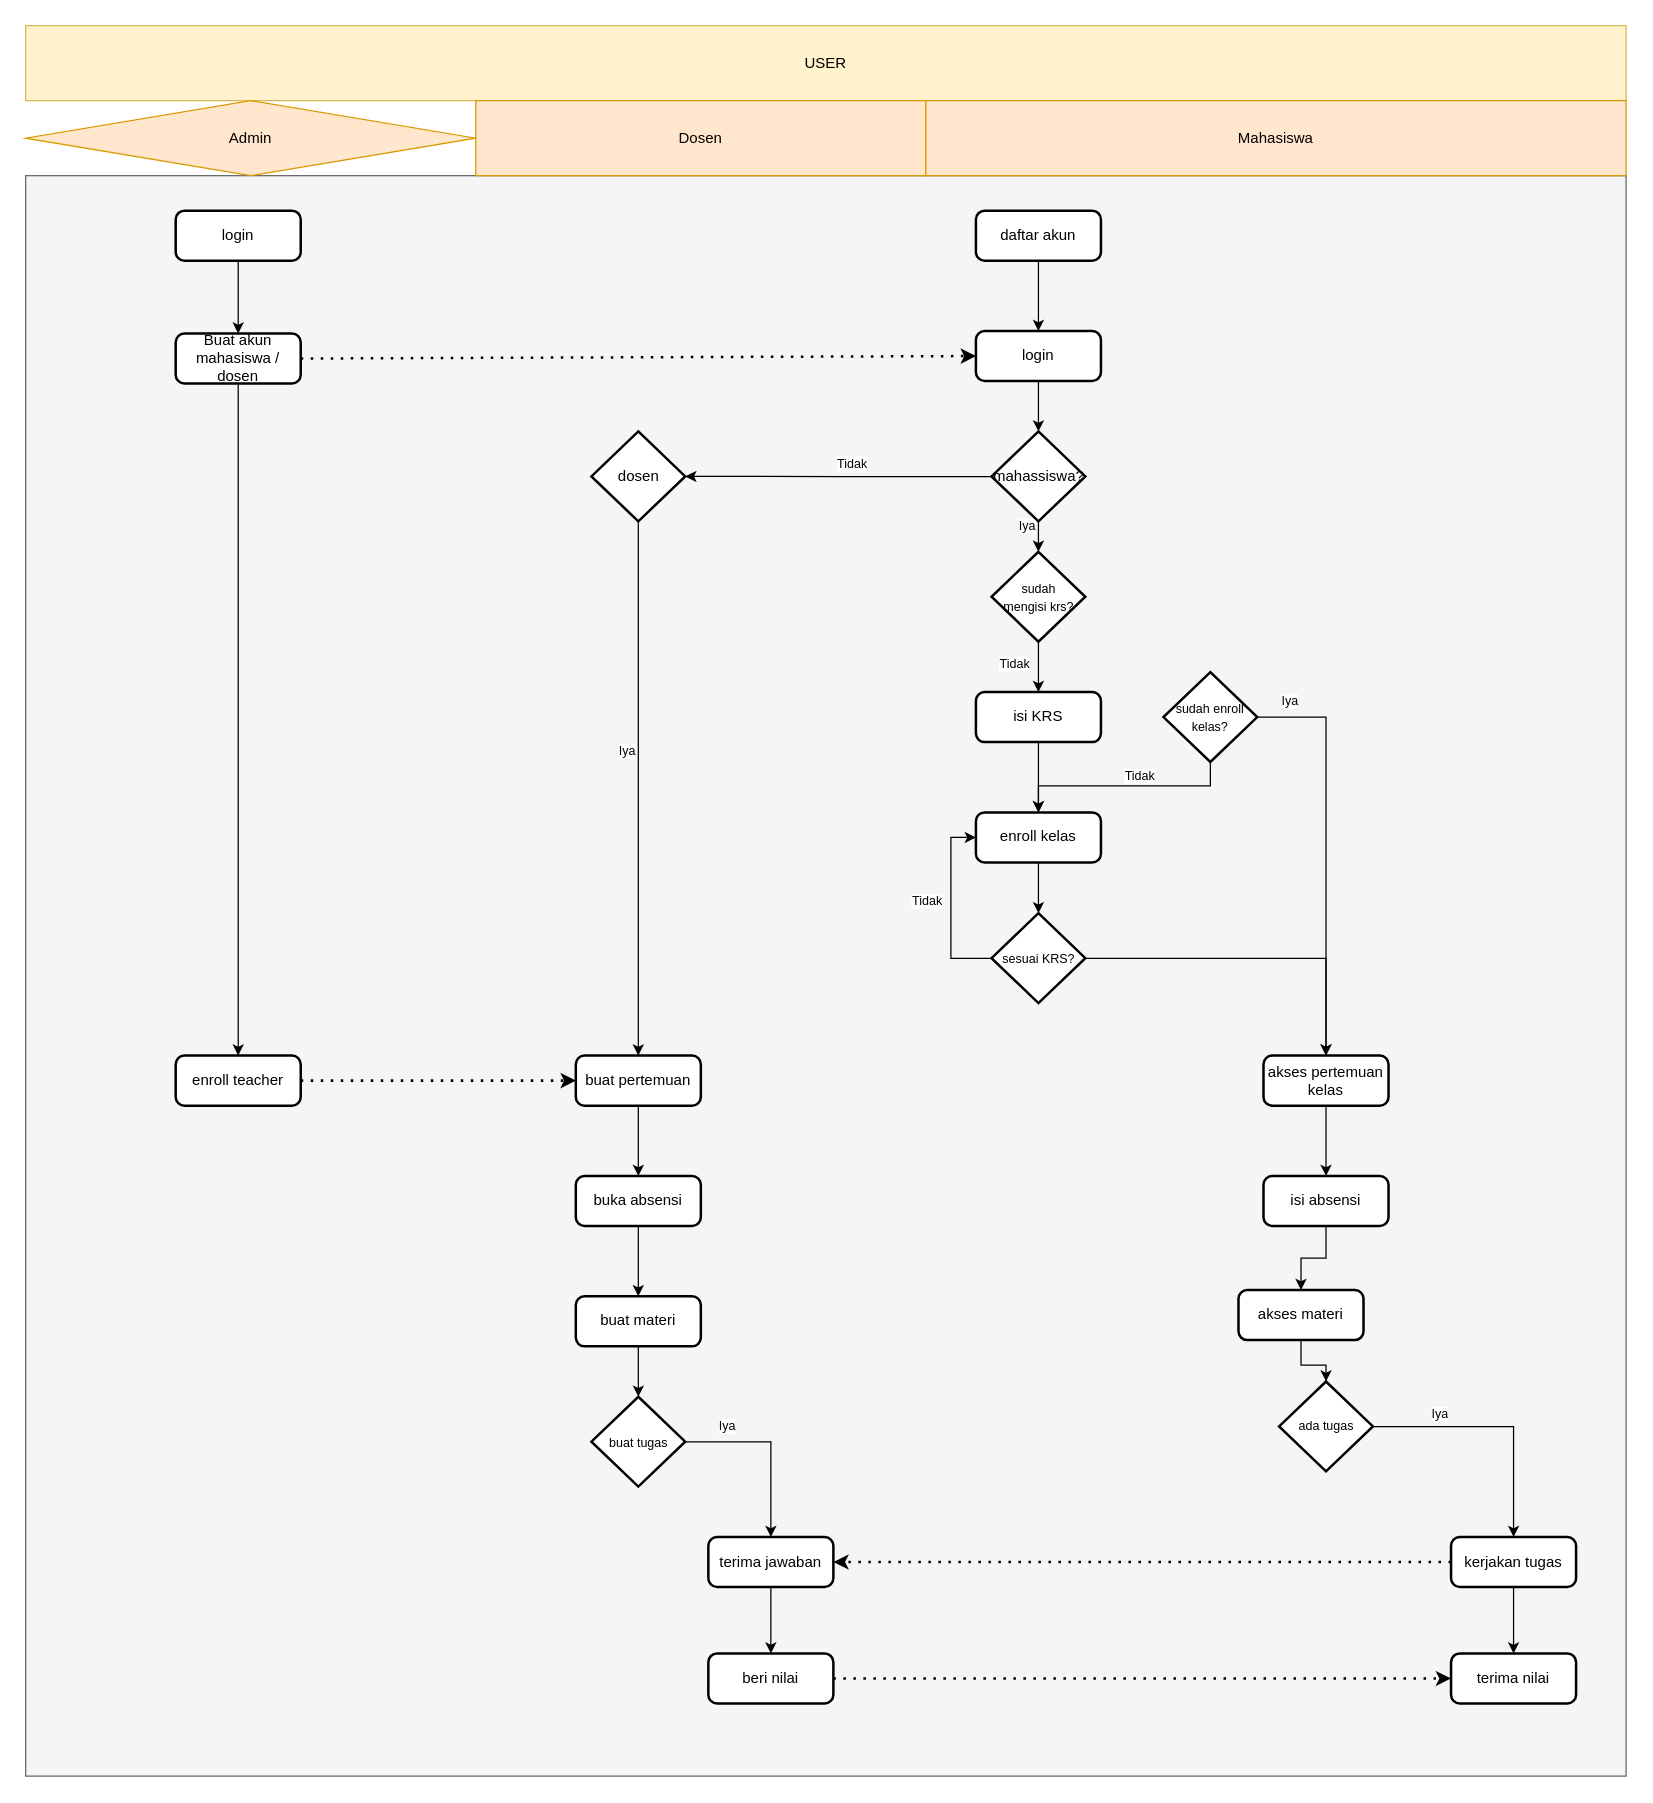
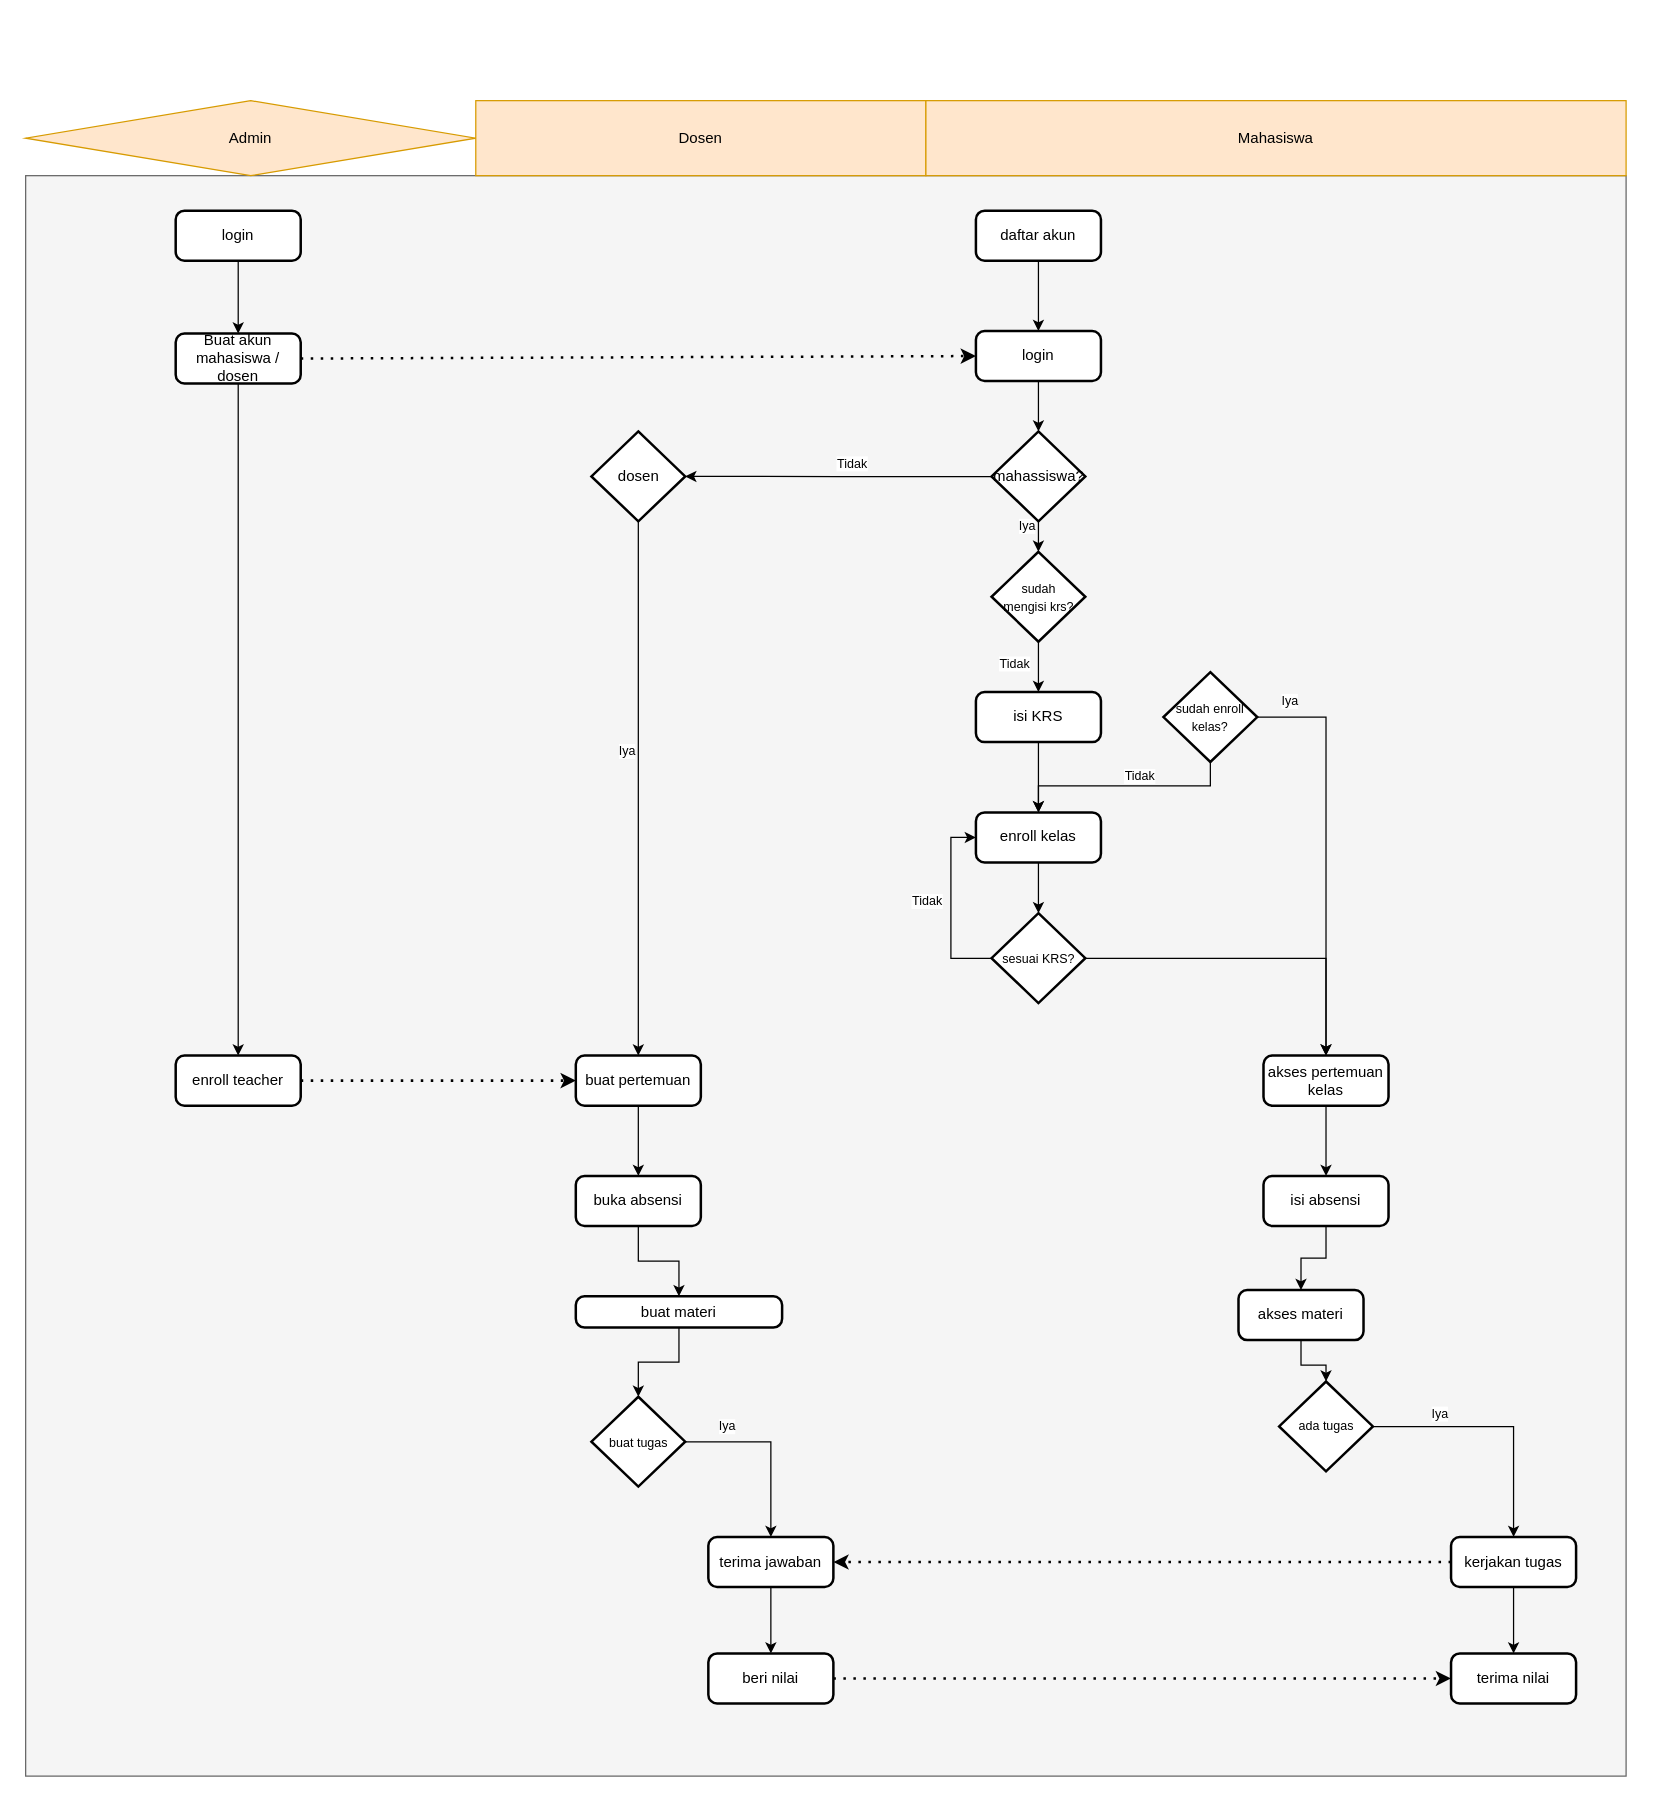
(826, 63) -> none
(638, 1321) -> (679, 1312)
